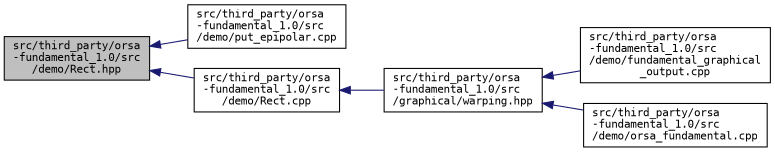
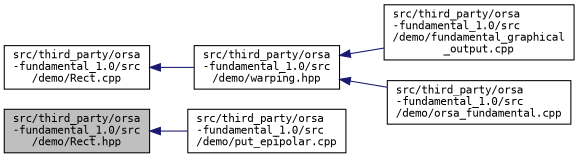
(177, 75) -> none
(463, 90) -> (267, 67)
